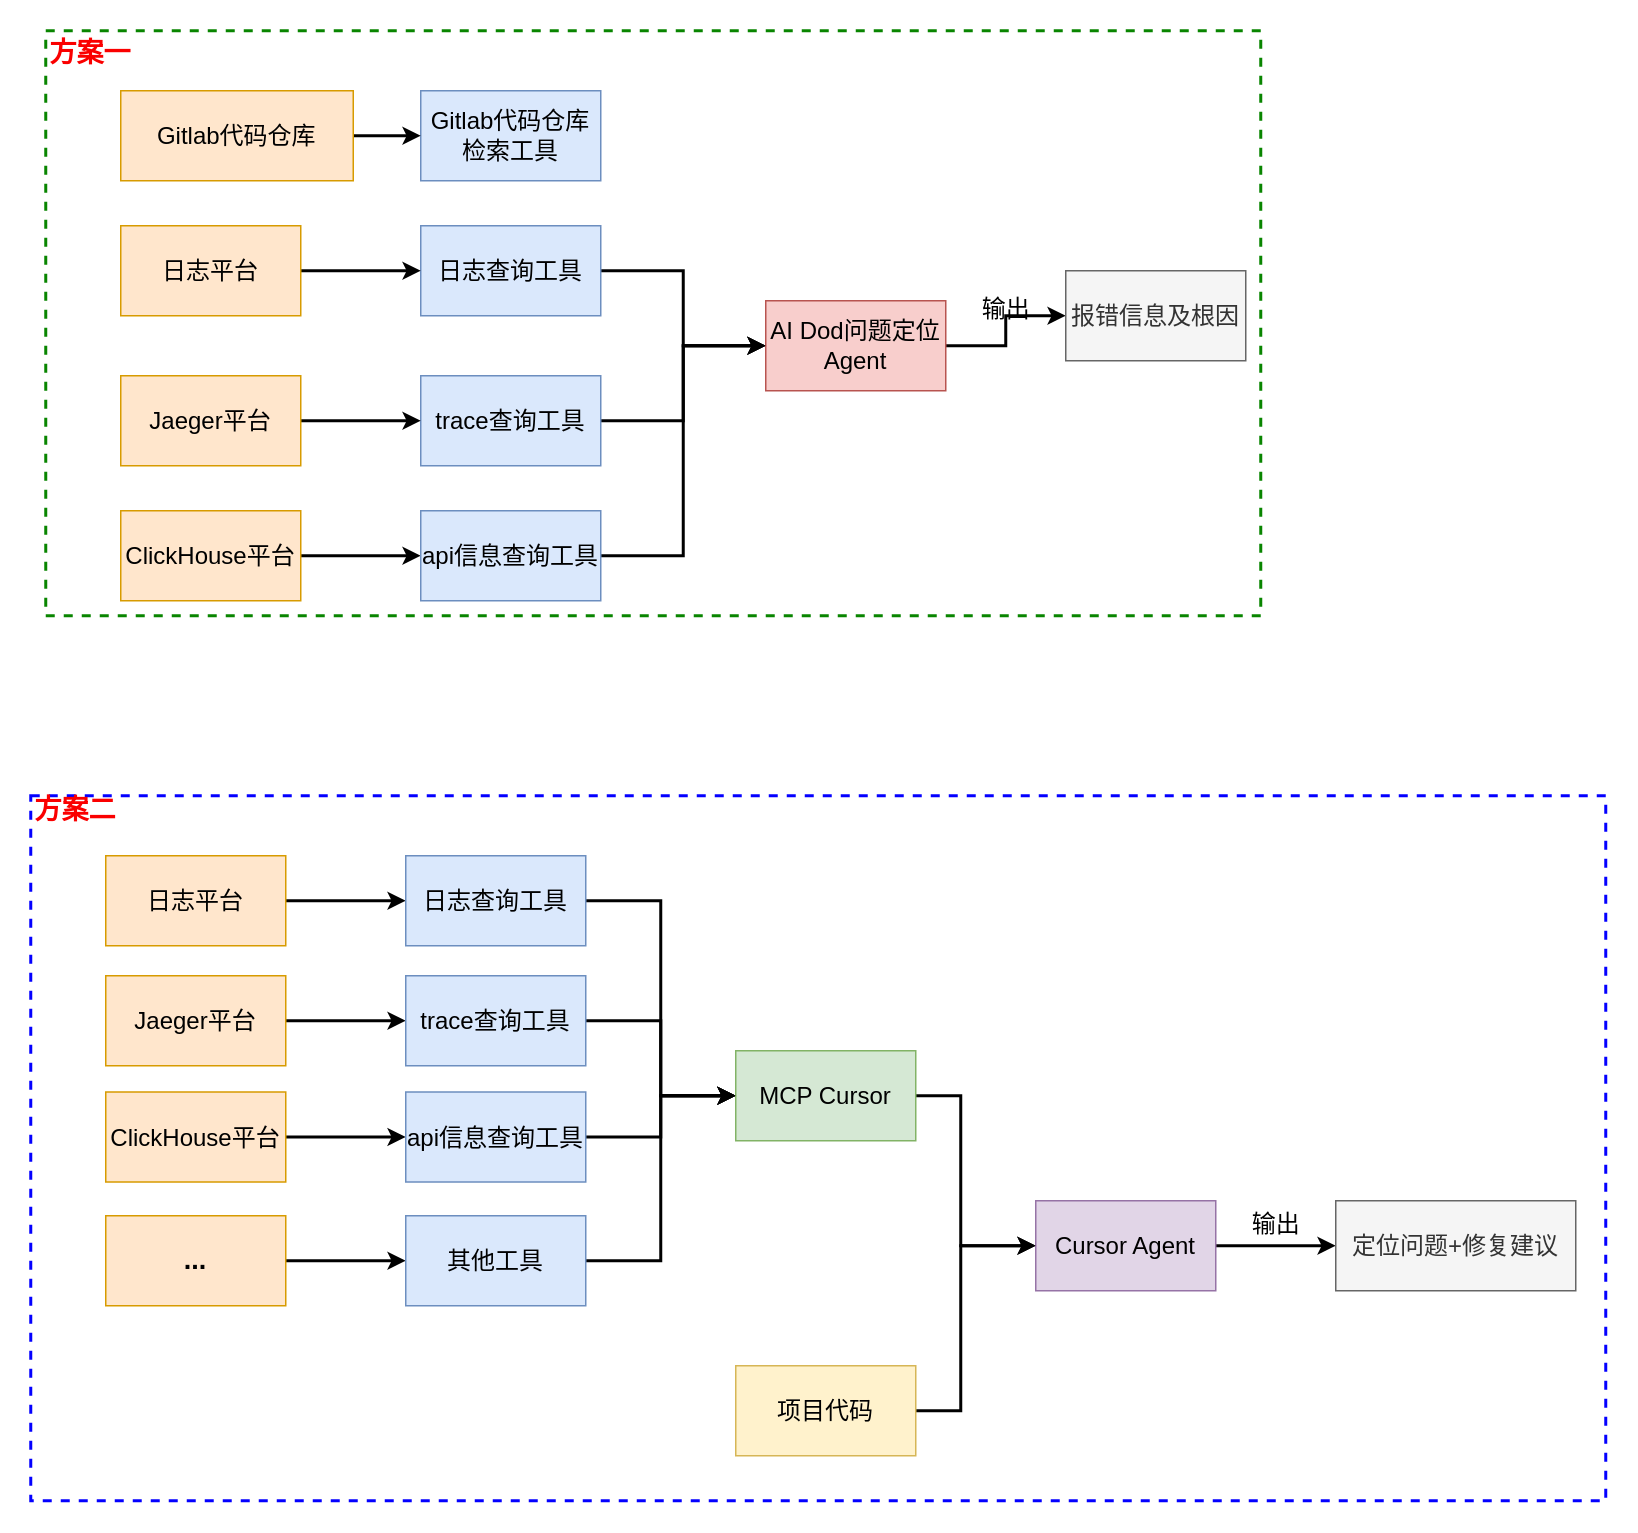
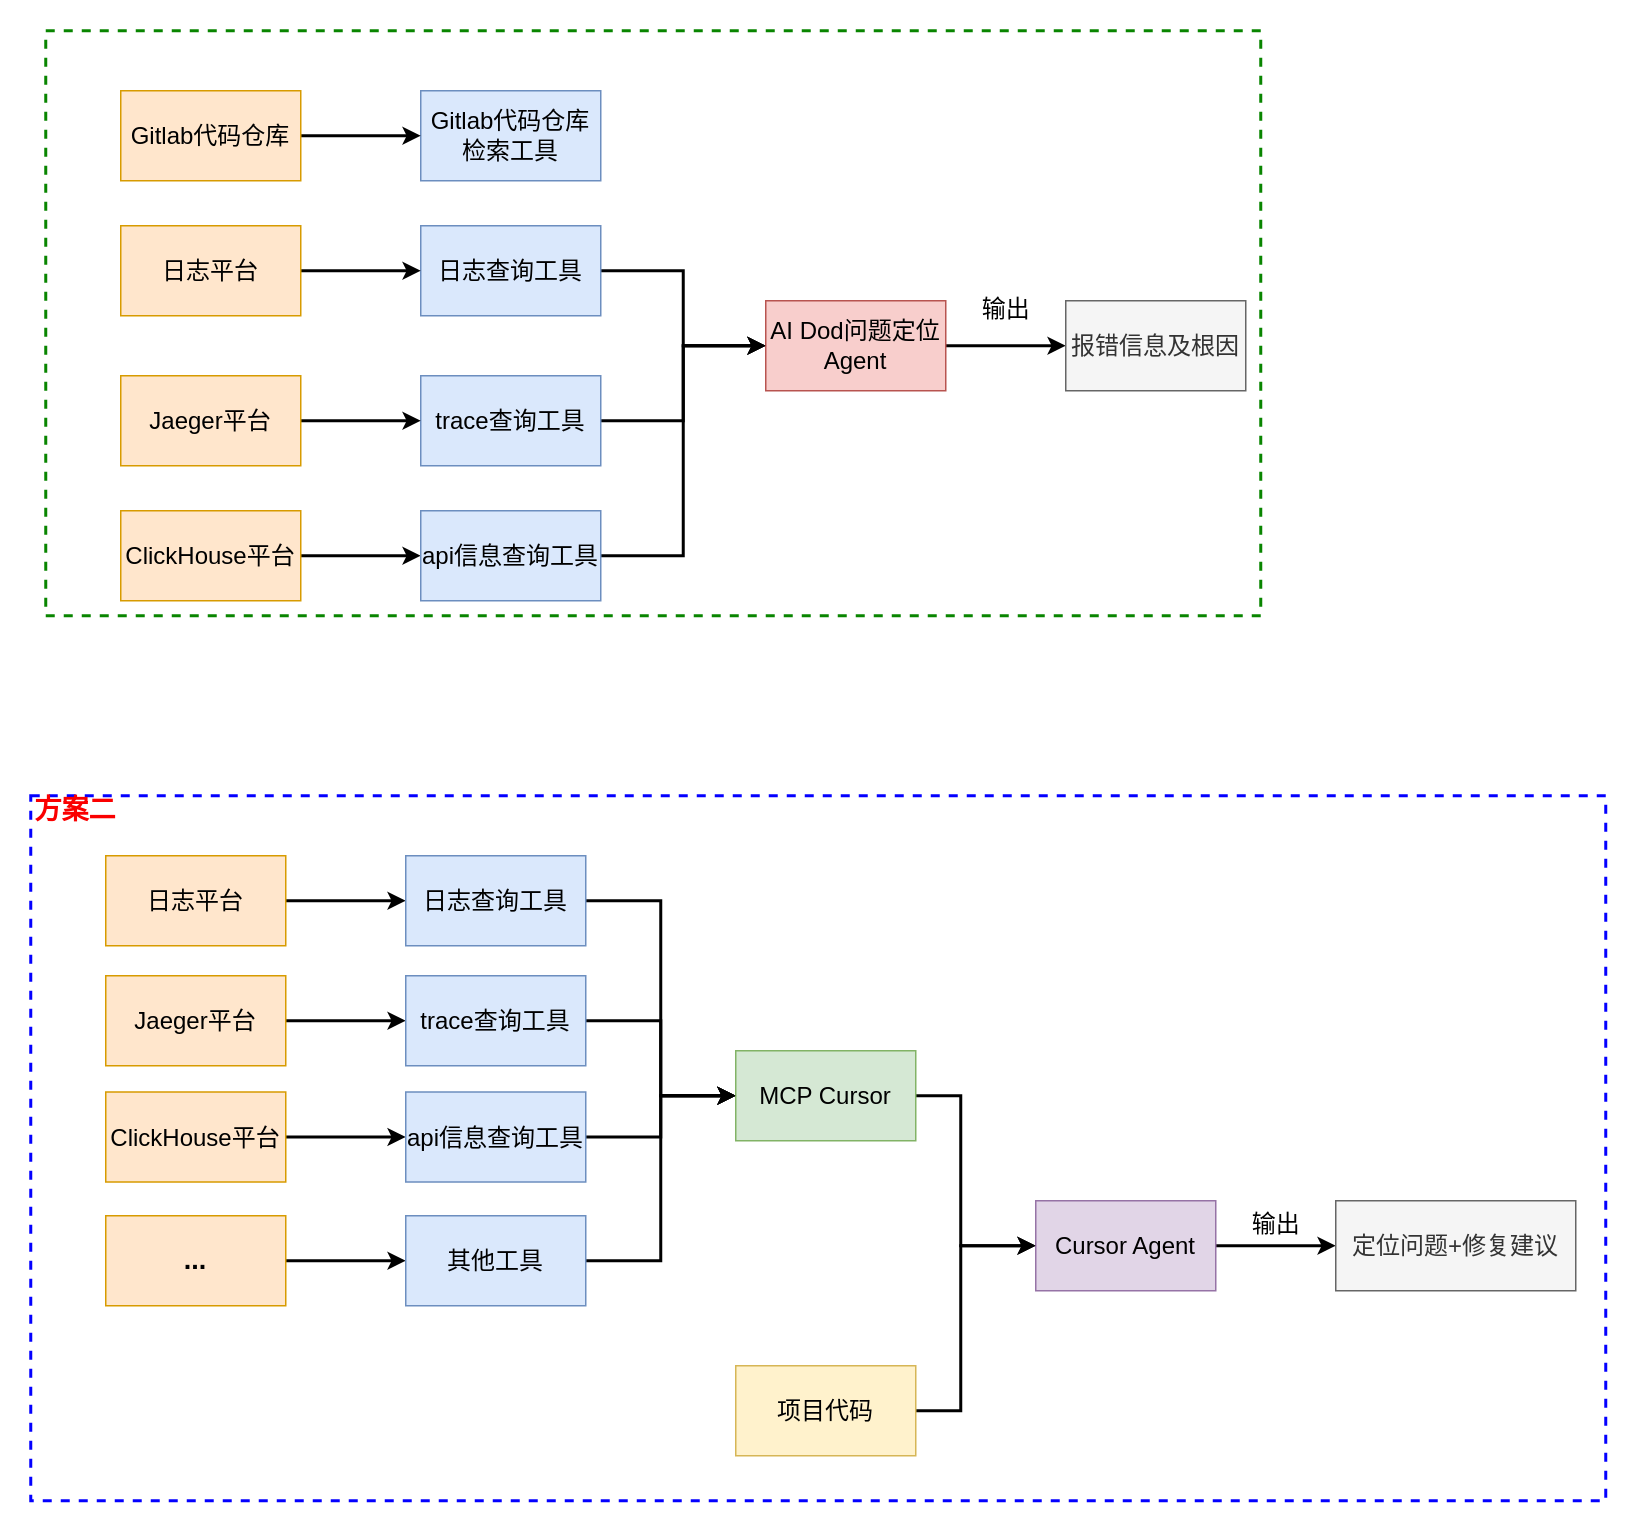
(91, 53) -> none
(237, 136) -> (211, 136)
(1156, 316) -> (1156, 346)
